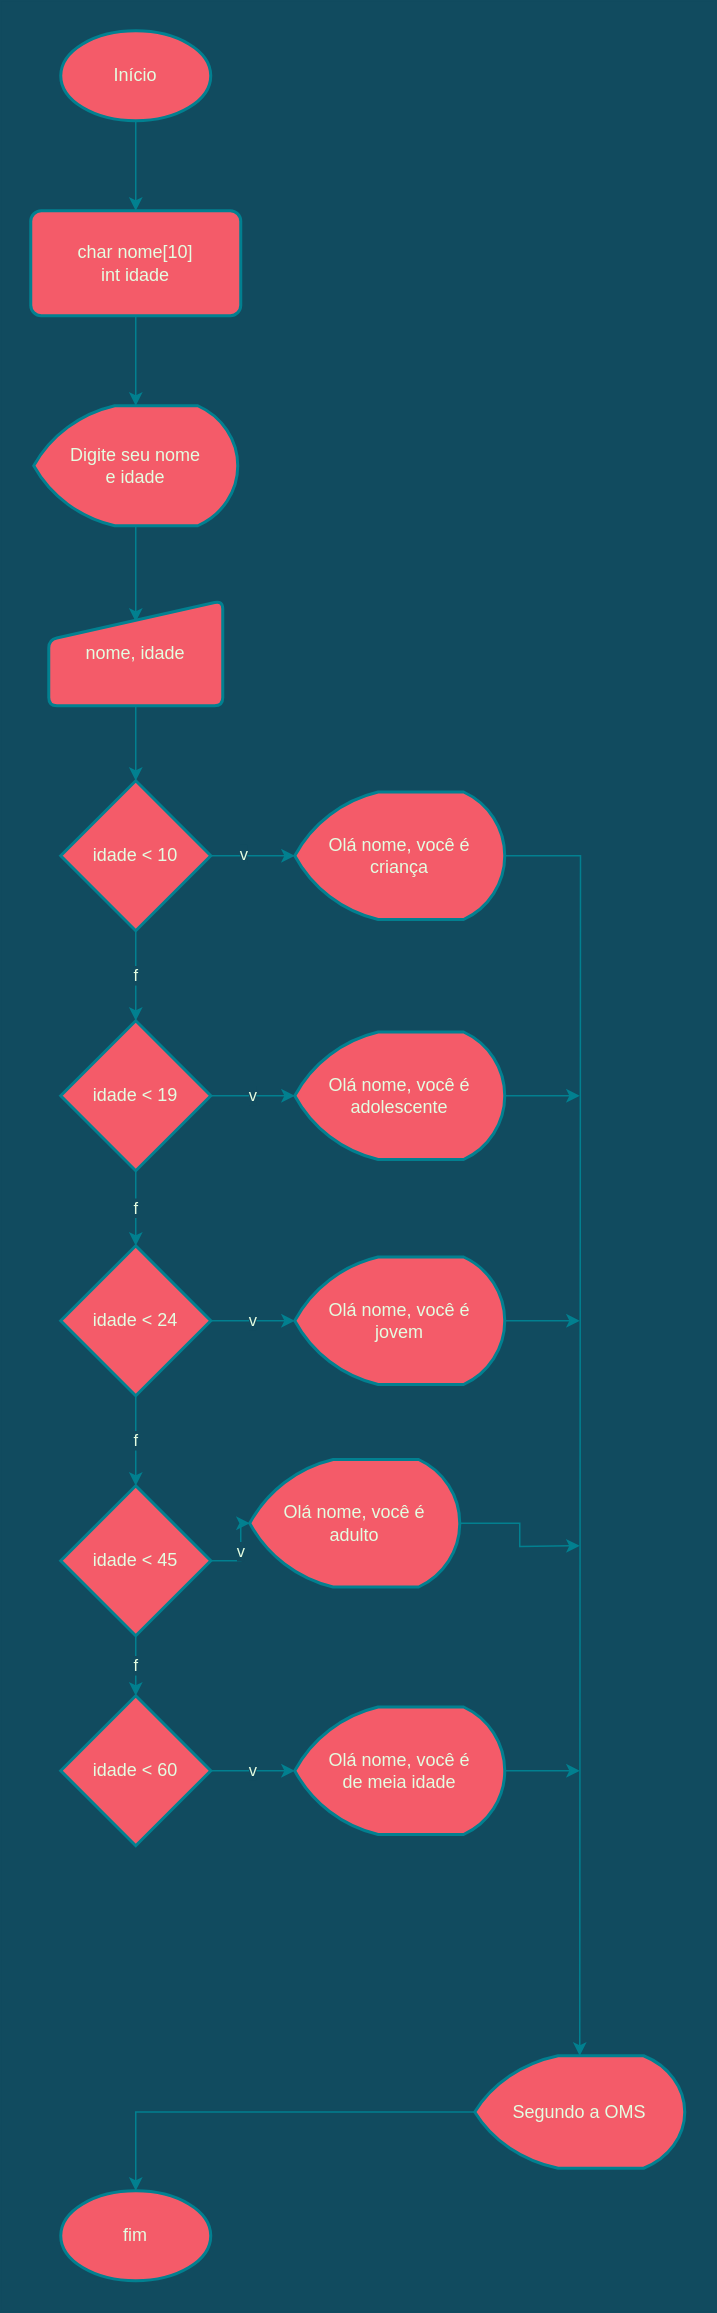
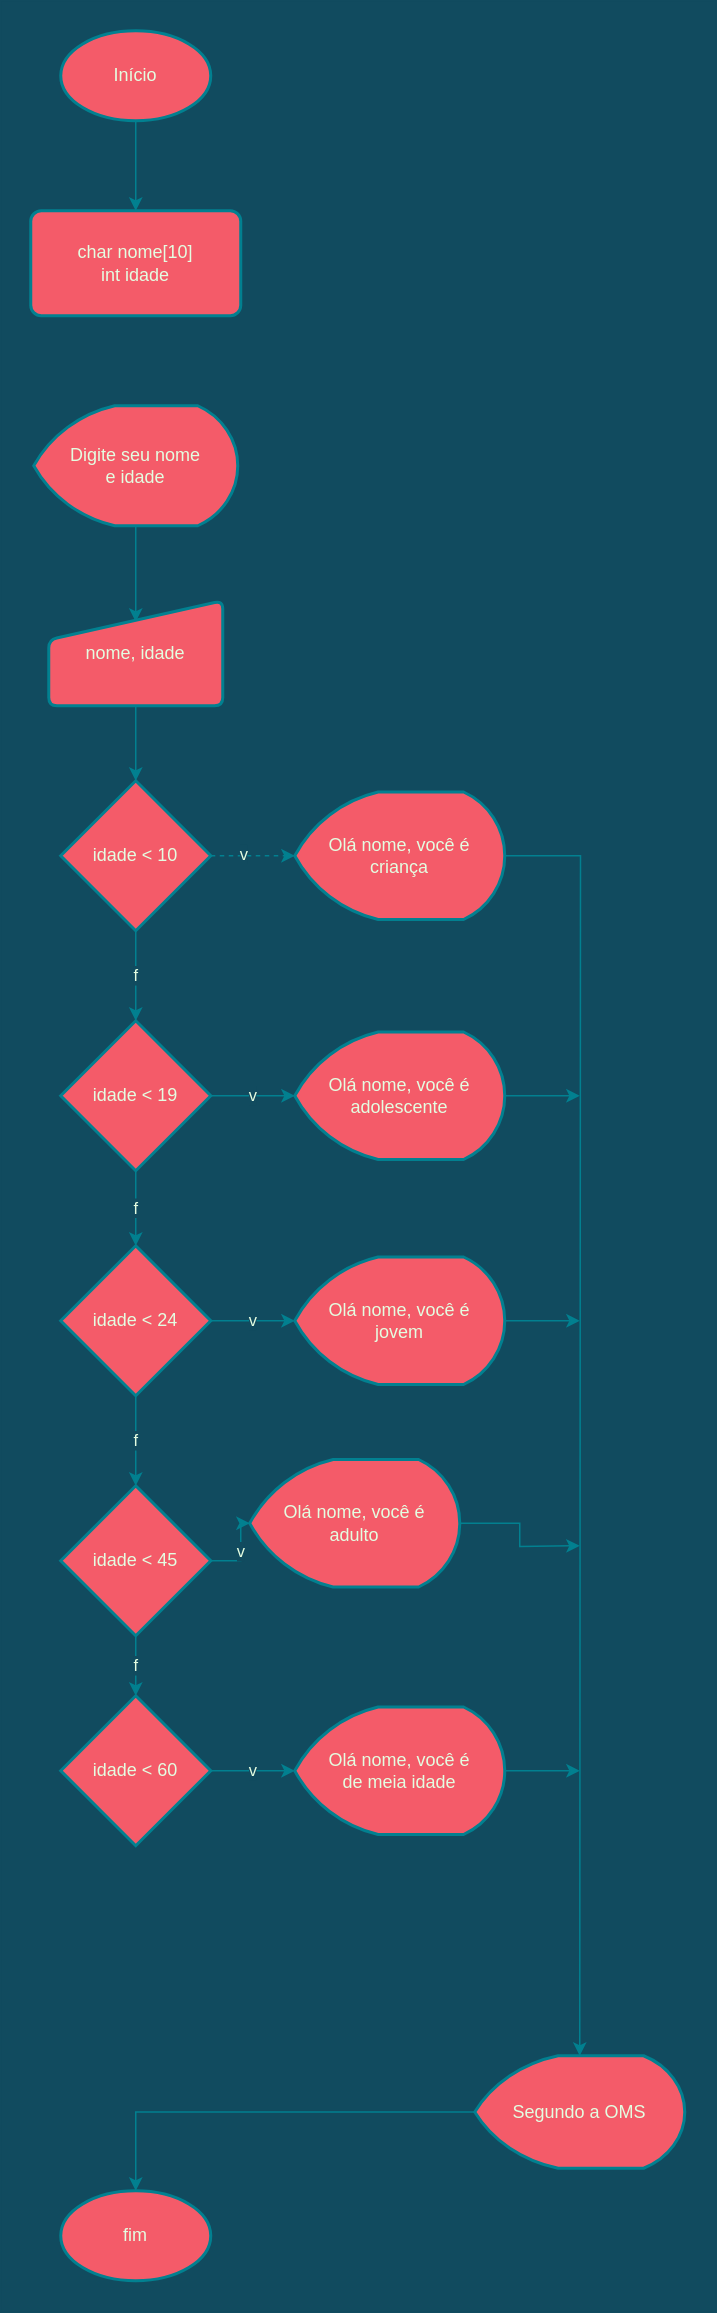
(136, 356) -> none
(266, 856) -> (266, 856)
